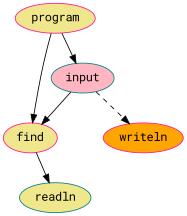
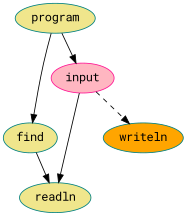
(55, 18) -> (55, 18)
(83, 78) -> (83, 78)
(59, 105) -> (70, 134)
(30, 138) -> (30, 138)
(143, 138) -> (143, 138)
